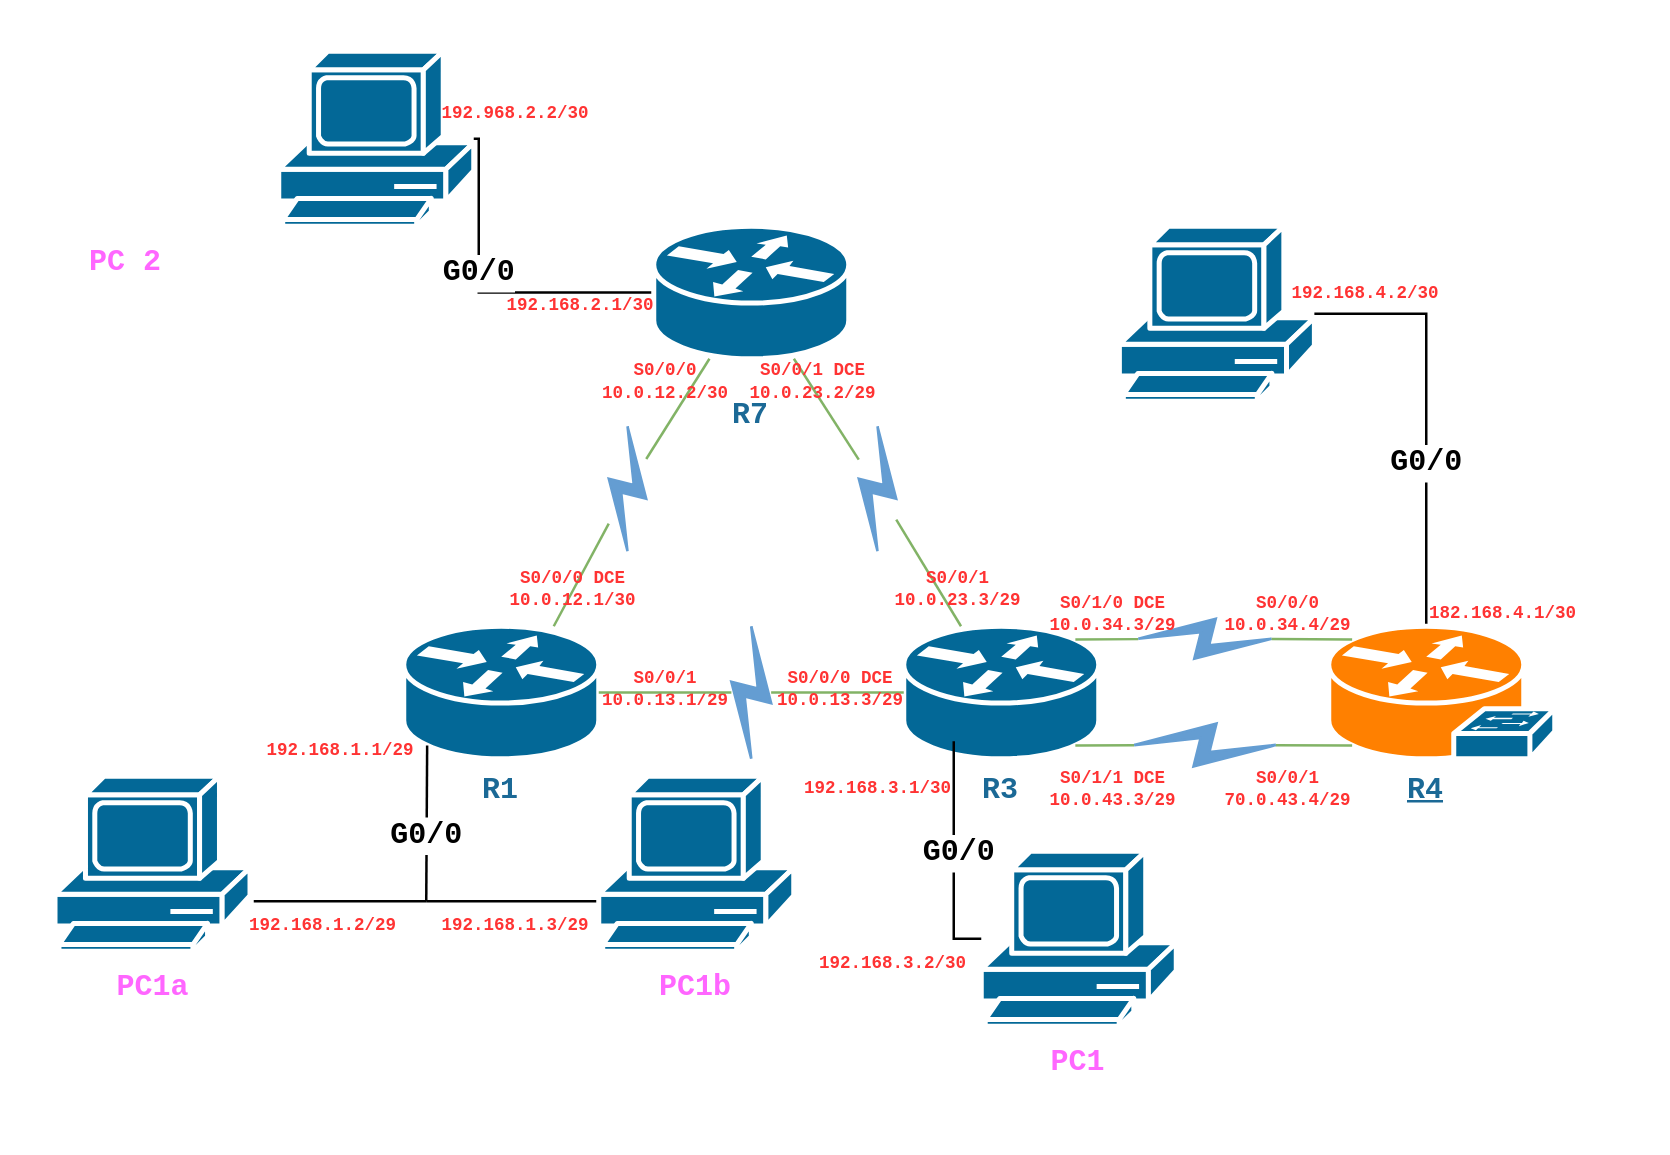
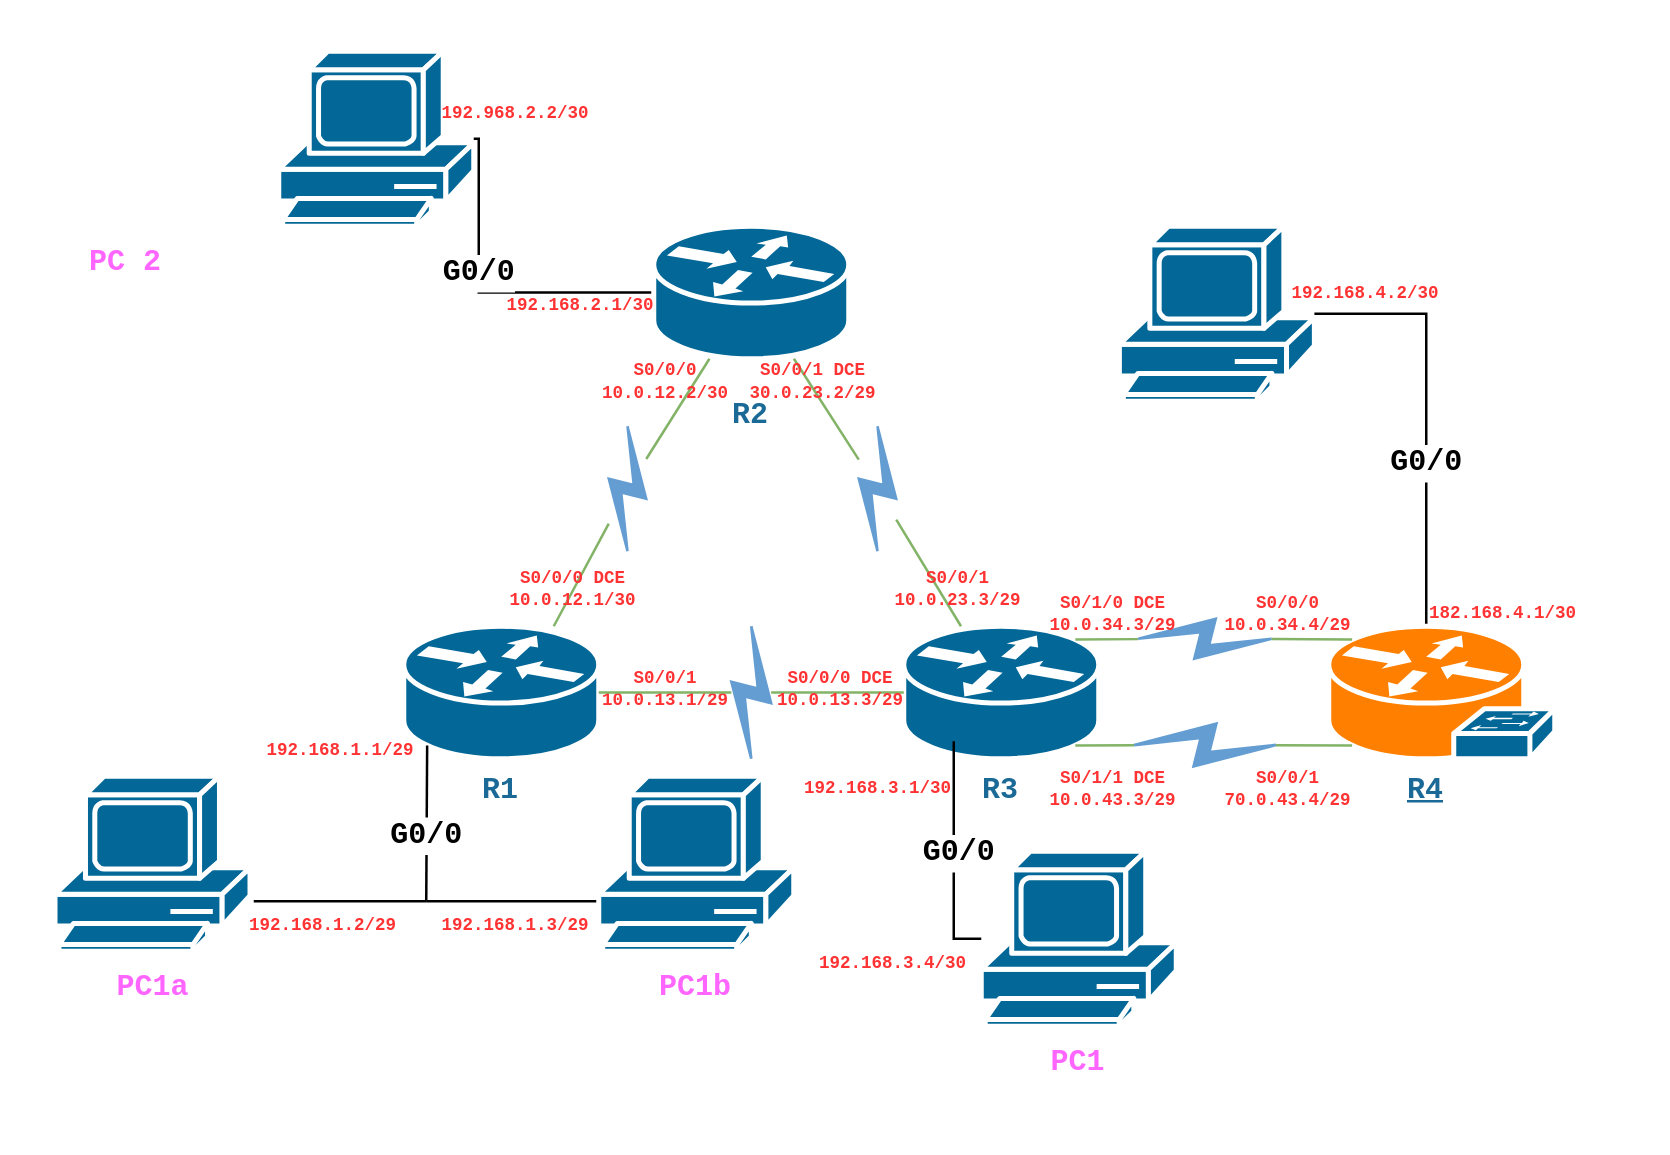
(814, 381) -> (814, 381)
(751, 414) -> (751, 414)
(894, 964) -> (894, 964)
